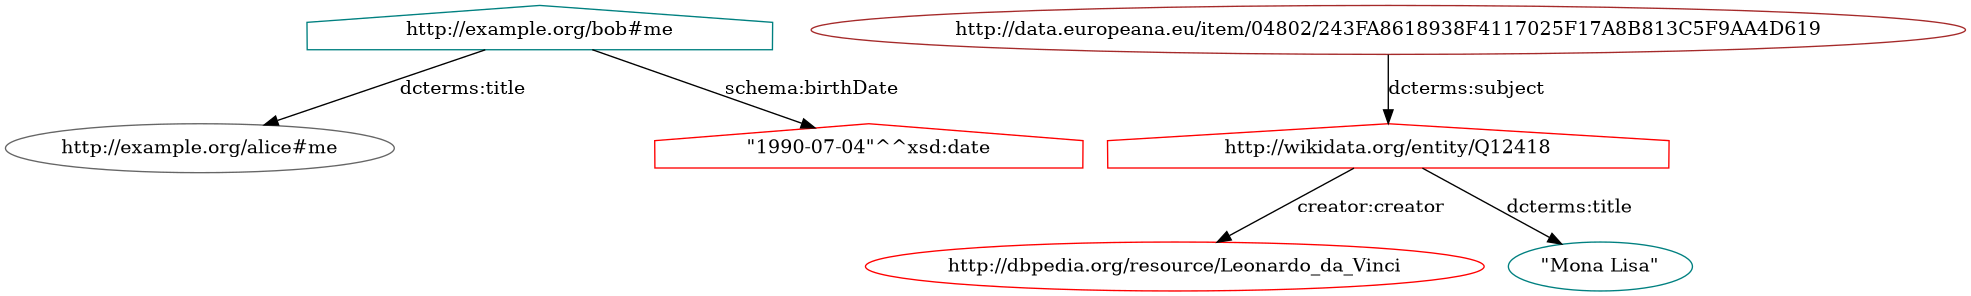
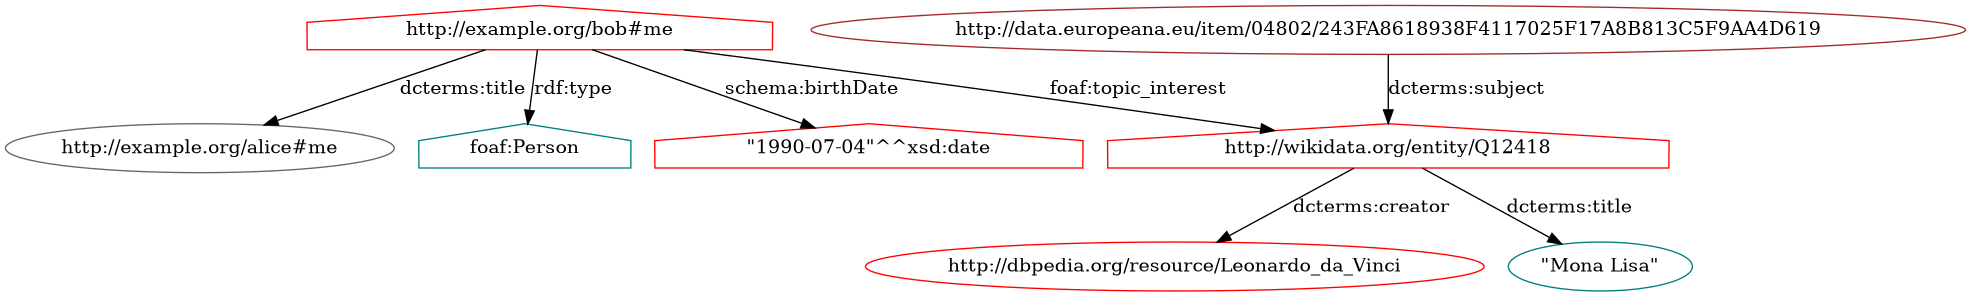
(540, 30) -> (540, 30)
none -> (973, 88)
none -> (525, 148)
(1371, 207) -> (1371, 207)
